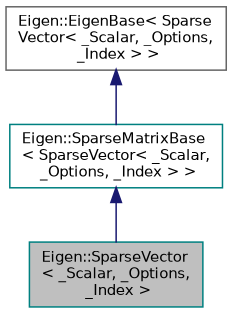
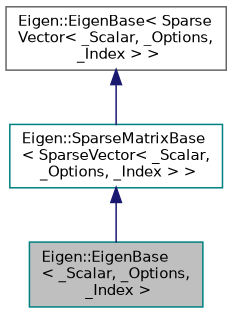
(116, 275) -> (116, 275)
